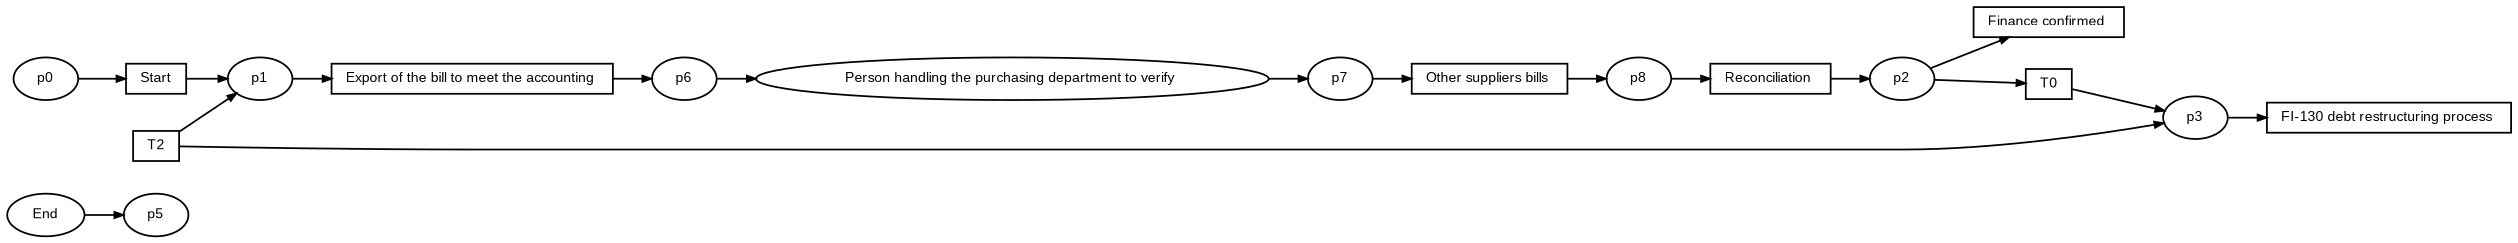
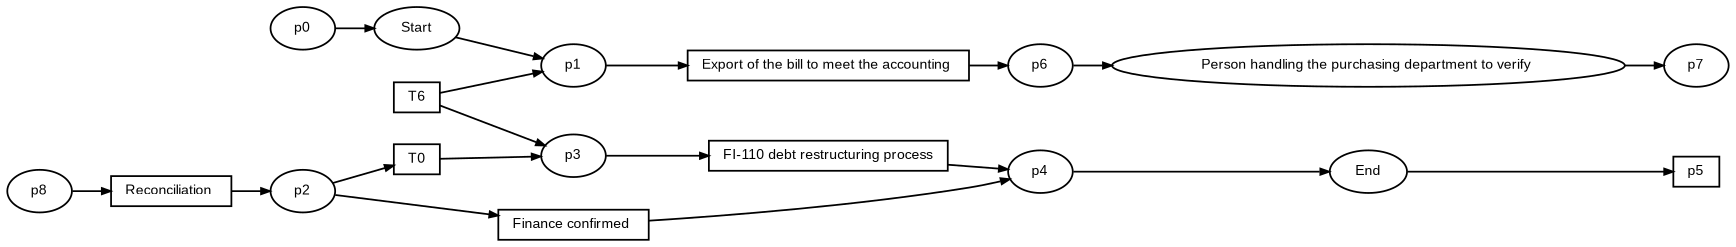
(156, 79) -> (417, 28)
(1490, 79) -> none
(2389, 118) -> (828, 156)
(156, 146) -> (417, 97)
none -> (1040, 172)
(156, 215) -> (1696, 172)
